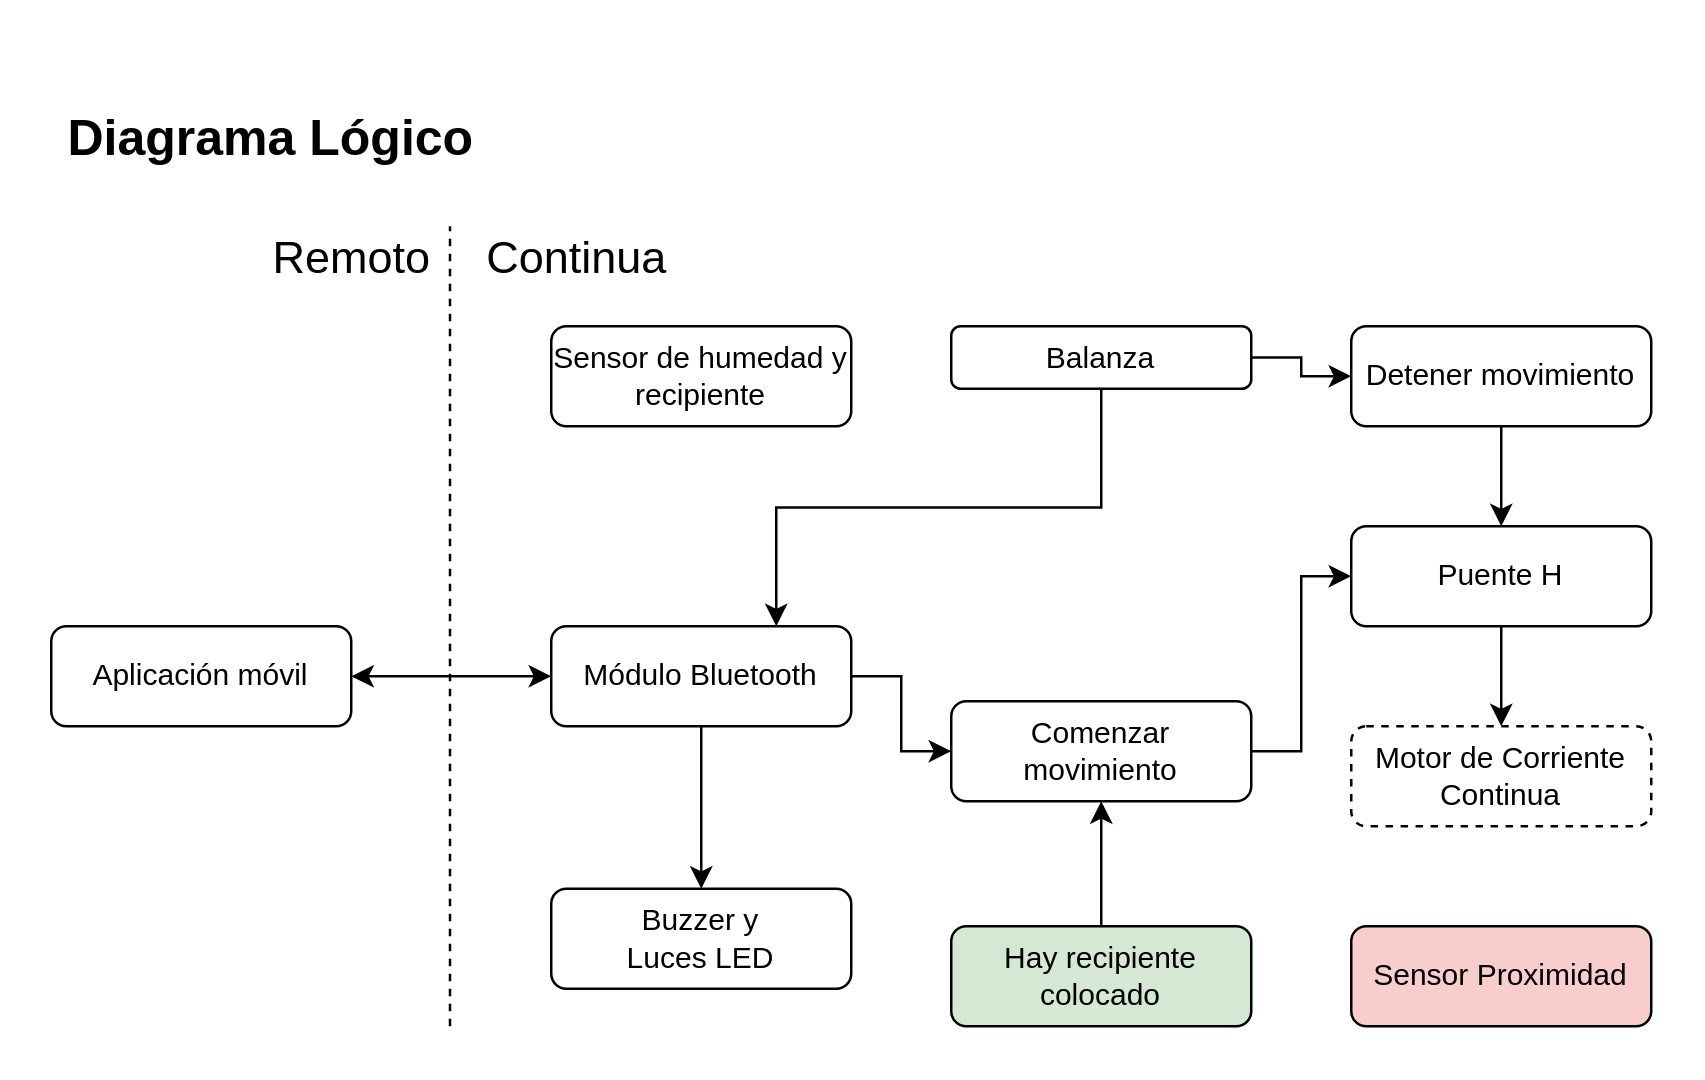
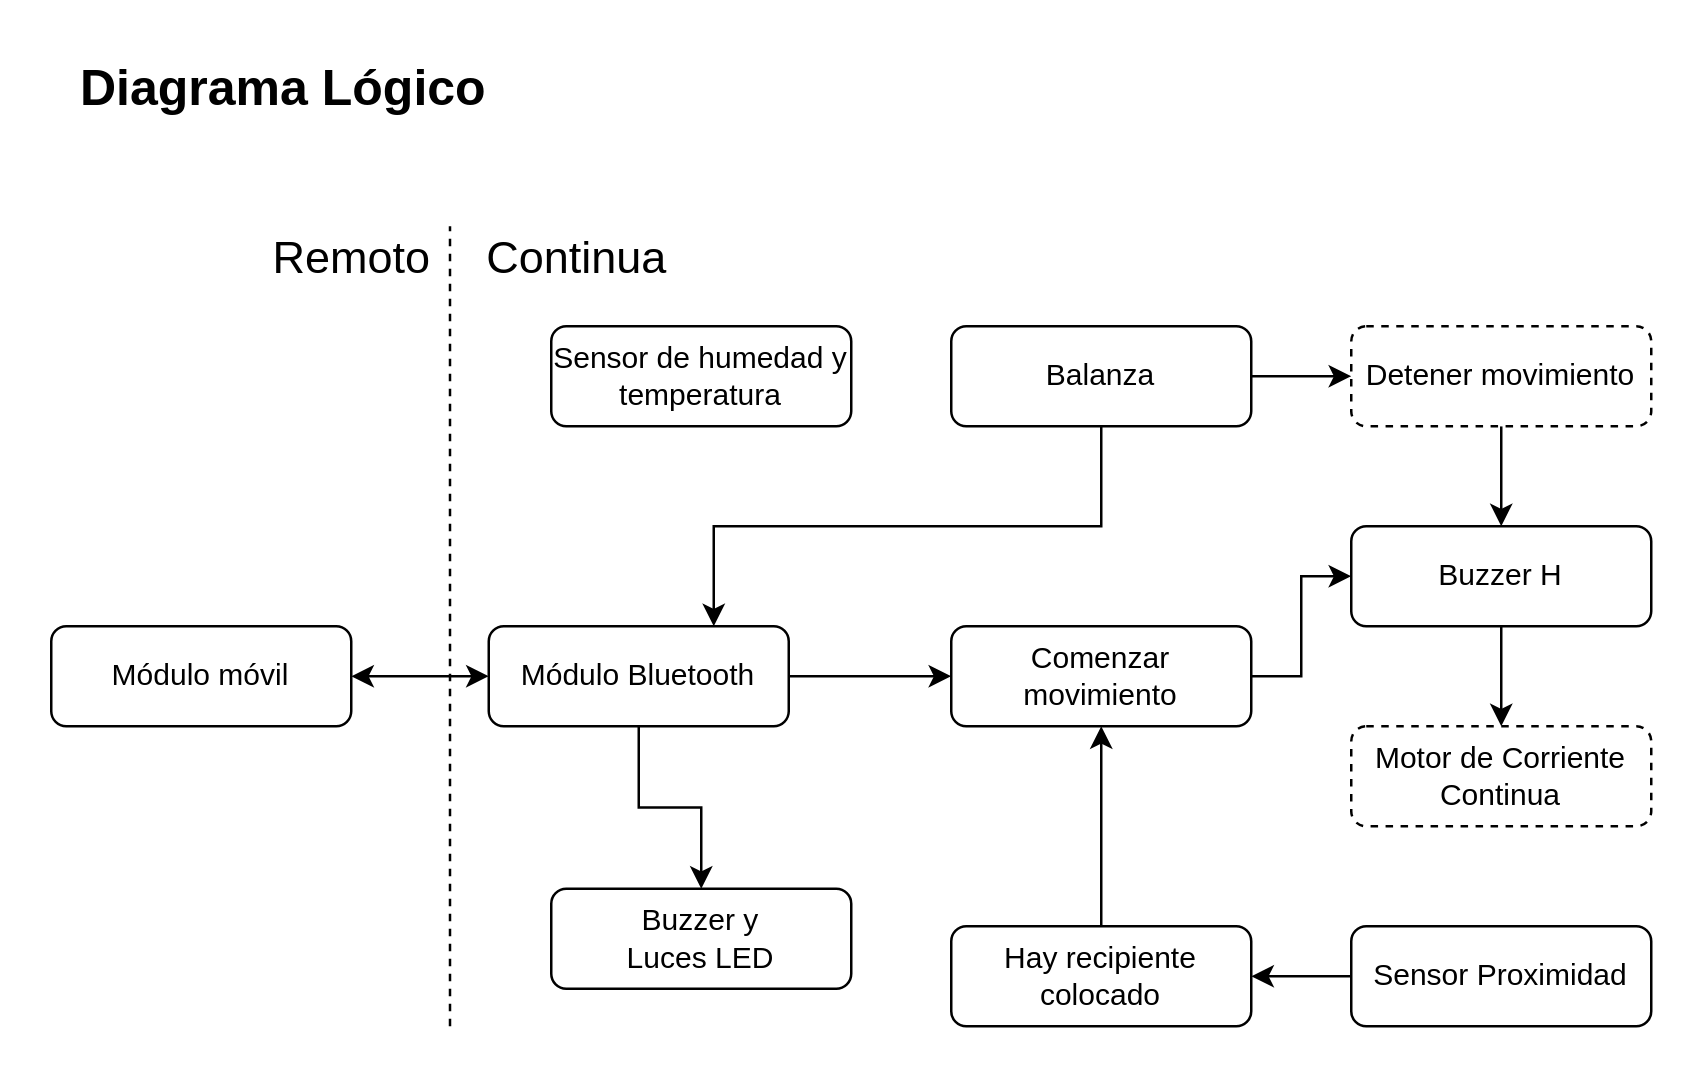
(276, 139) -> (289, 89)
(1101, 358) -> (1101, 376)
(701, 376) -> (701, 376)
(1501, 376) -> (1501, 376)
(1501, 576) -> (1501, 576)
(201, 676) -> (201, 676)
(701, 676) -> (639, 676)
(1101, 751) -> (1101, 676)
(1101, 976) -> (1101, 976)
none -> (1309, 976)
(1501, 976) -> (1501, 976)
